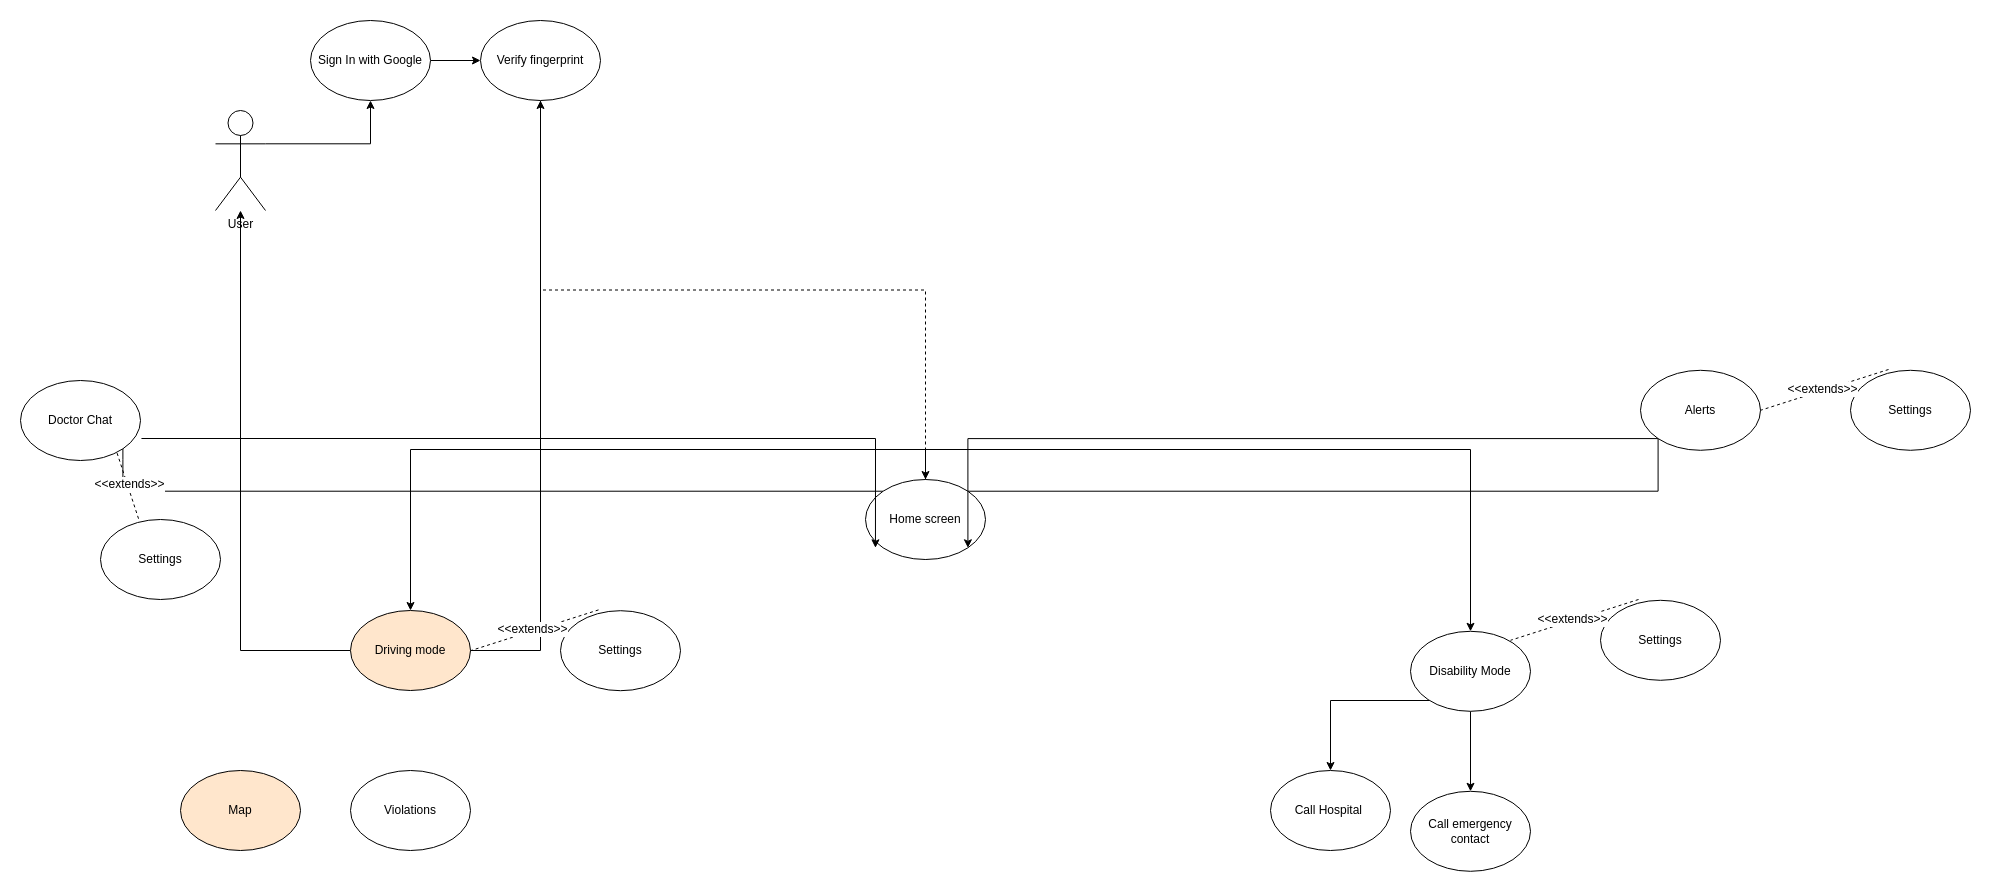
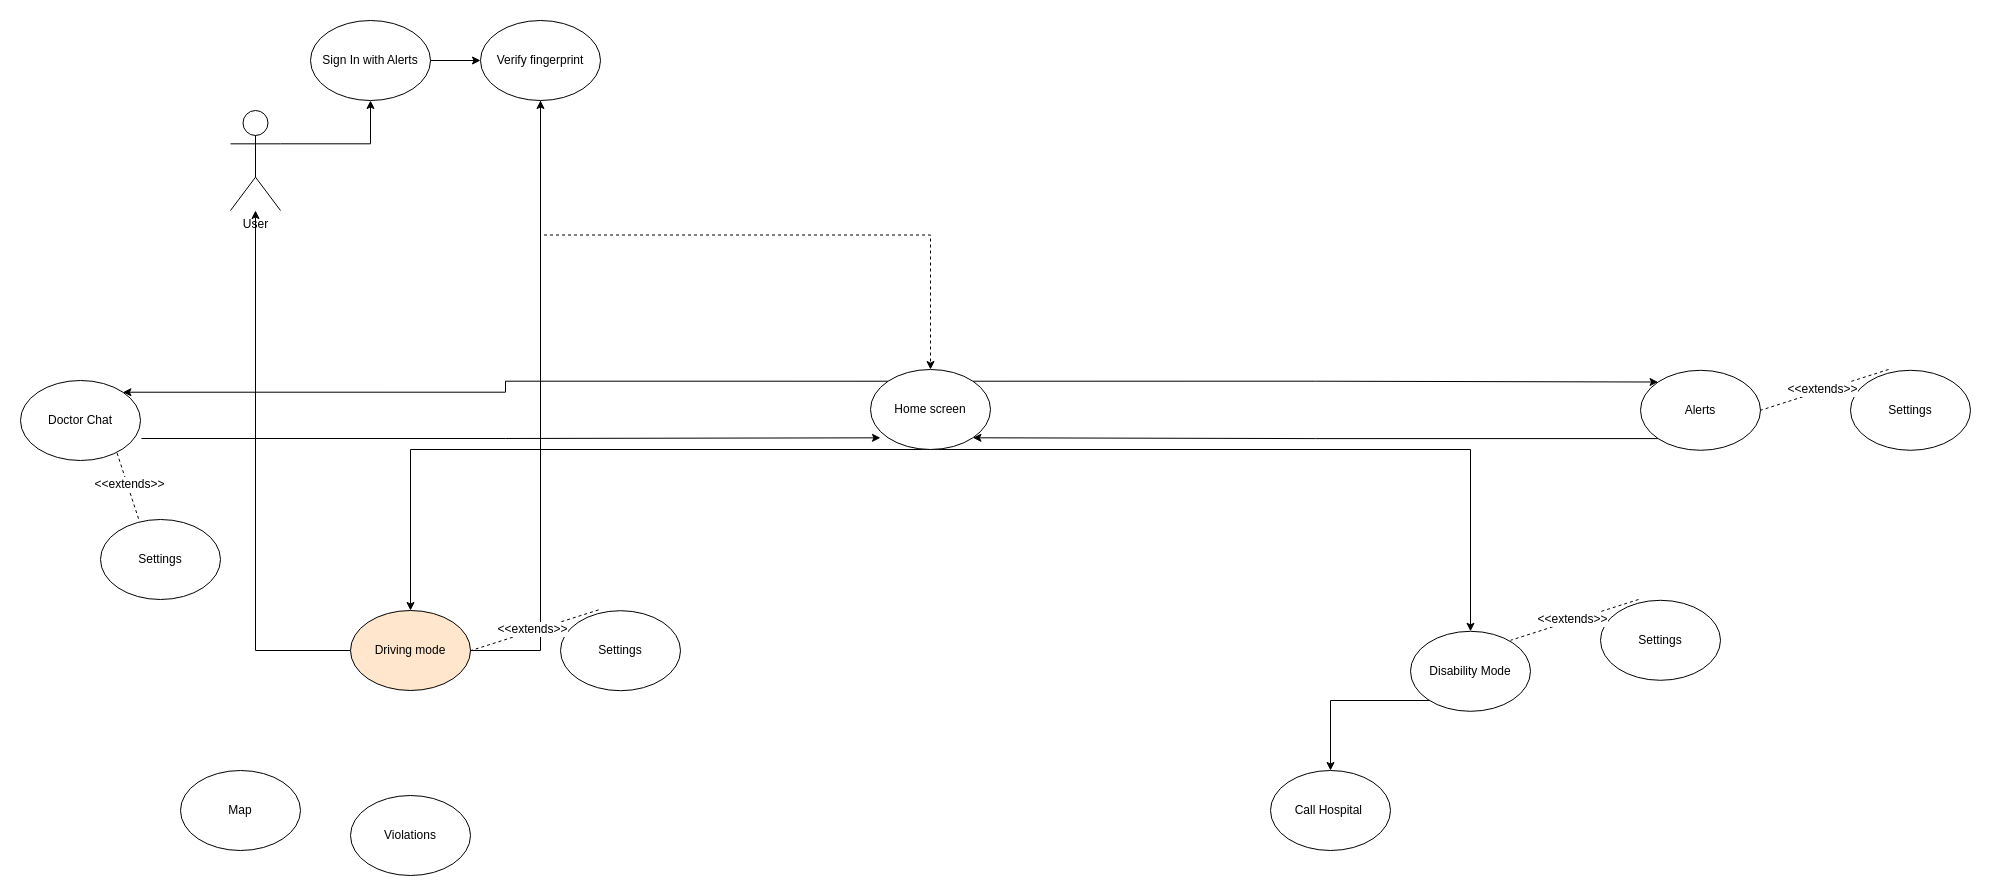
(371, 61) -> (371, 61)
(241, 161) -> (256, 161)
(926, 520) -> (931, 410)
(1471, 748) -> none
(241, 811) -> (241, 811)
(411, 811) -> (411, 836)
(1471, 831) -> none
